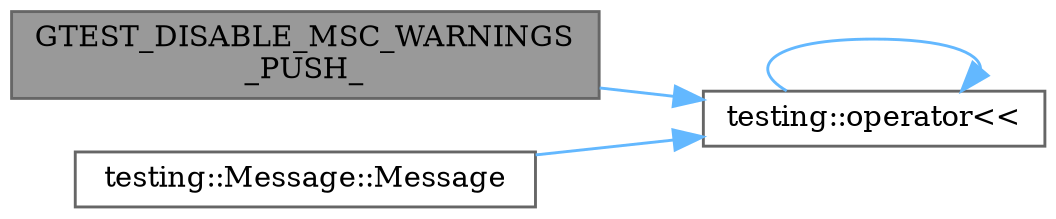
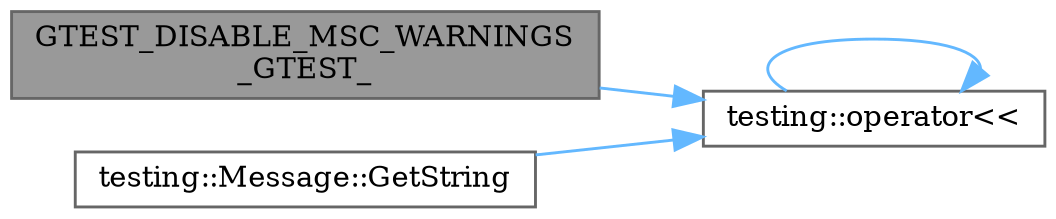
(305, 55) -> (305, 55)
(305, 179) -> (305, 179)
